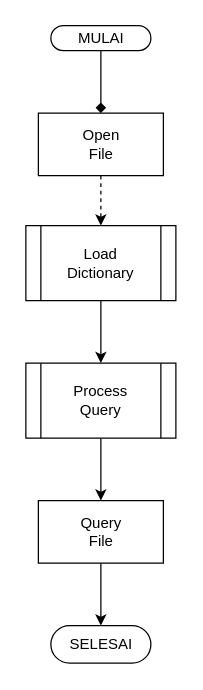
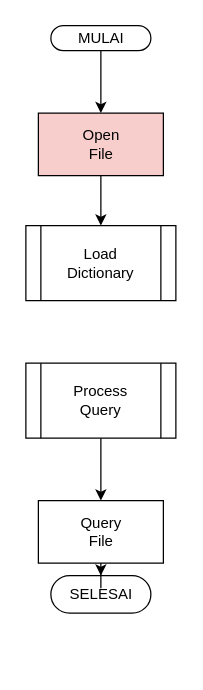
(101, 102) -> (101, 103)
(101, 144) -> (101, 144)
(101, 196) -> (101, 196)
(101, 328) -> none
(101, 644) -> (101, 594)
